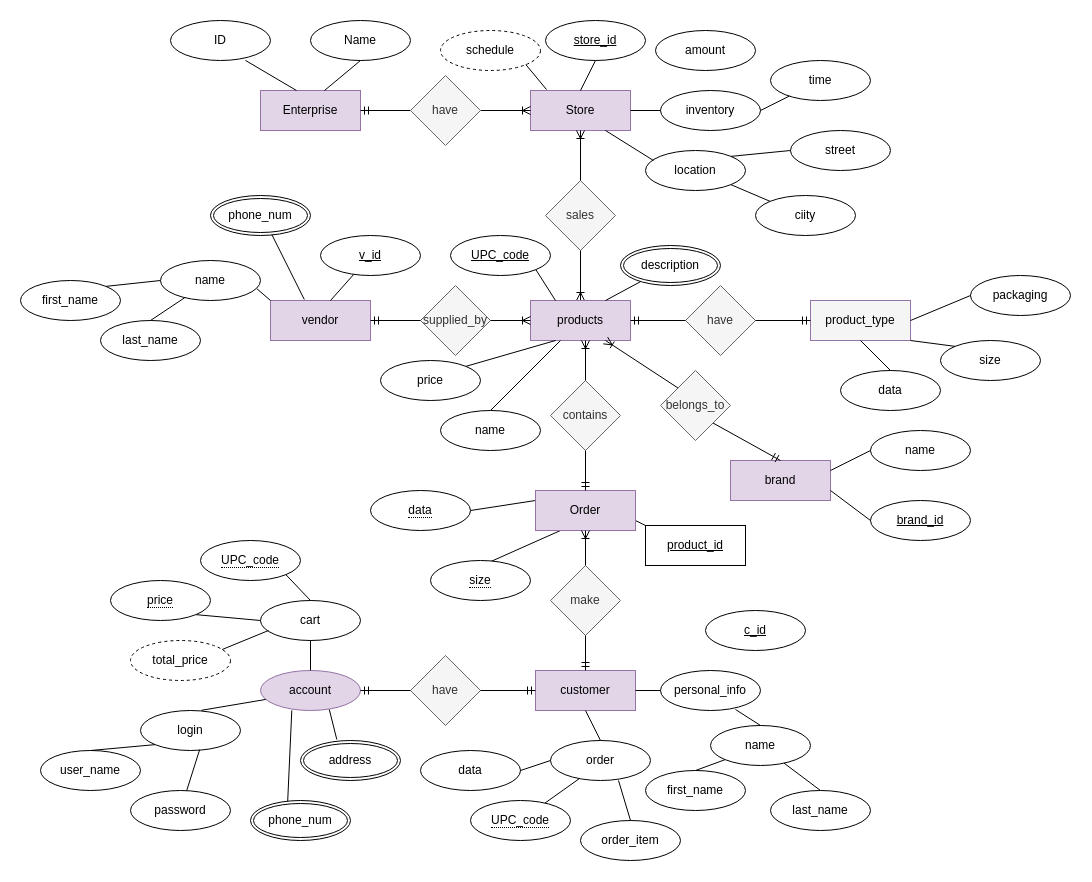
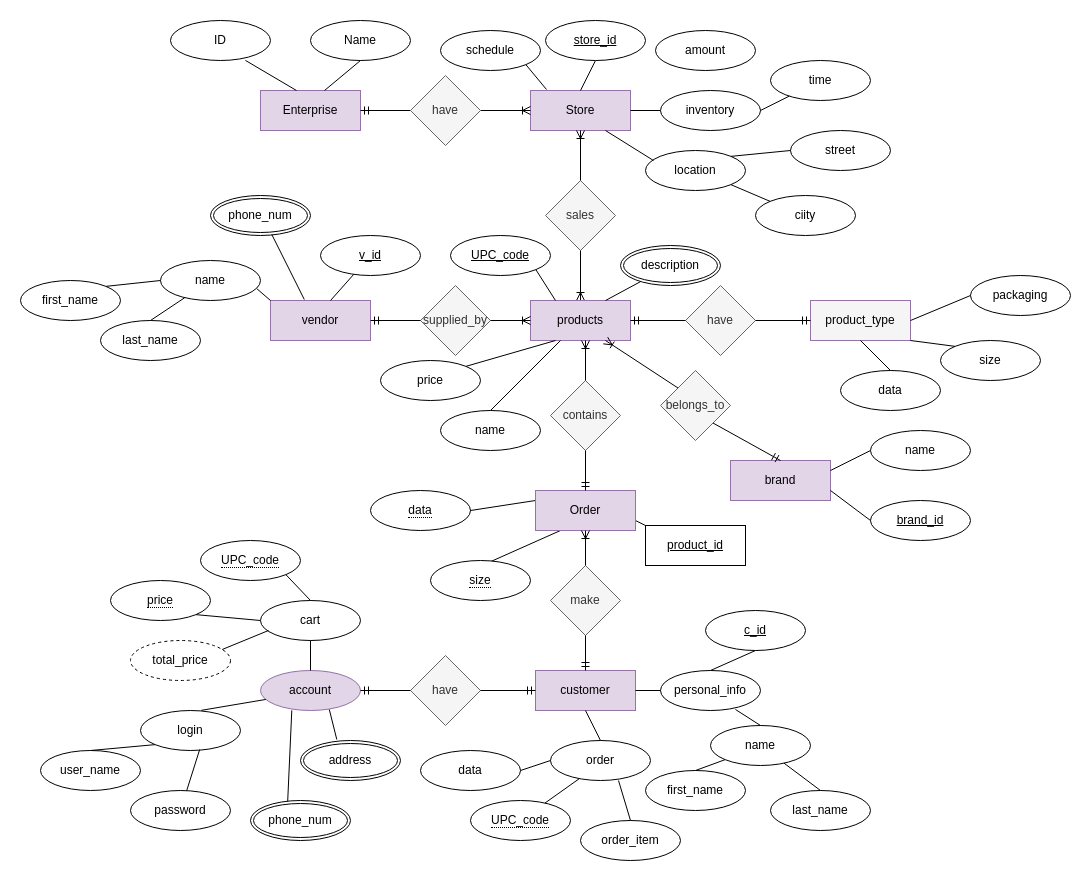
(491, 51) -> (491, 51)
none -> (733, 661)
